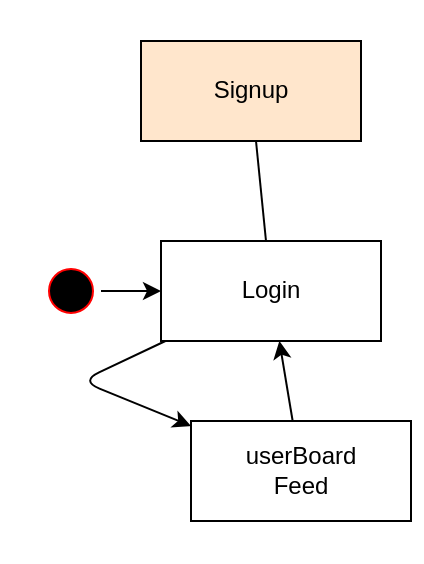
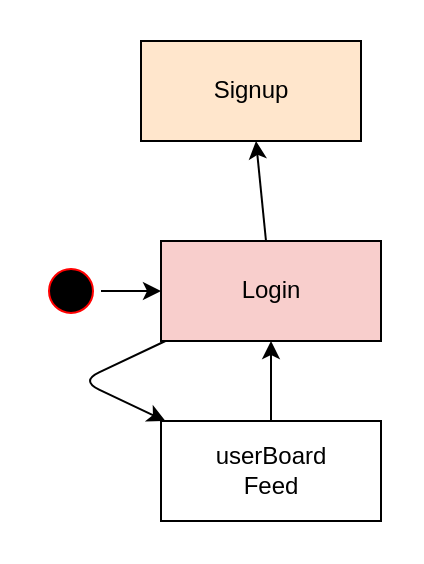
(257, 150) -> (257, 156)
(271, 291) -> (271, 291)
(301, 471) -> (271, 471)
